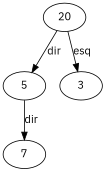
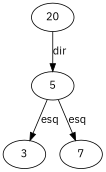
(72, 48) -> (40, 117)
(32, 120) -> (78, 120)
